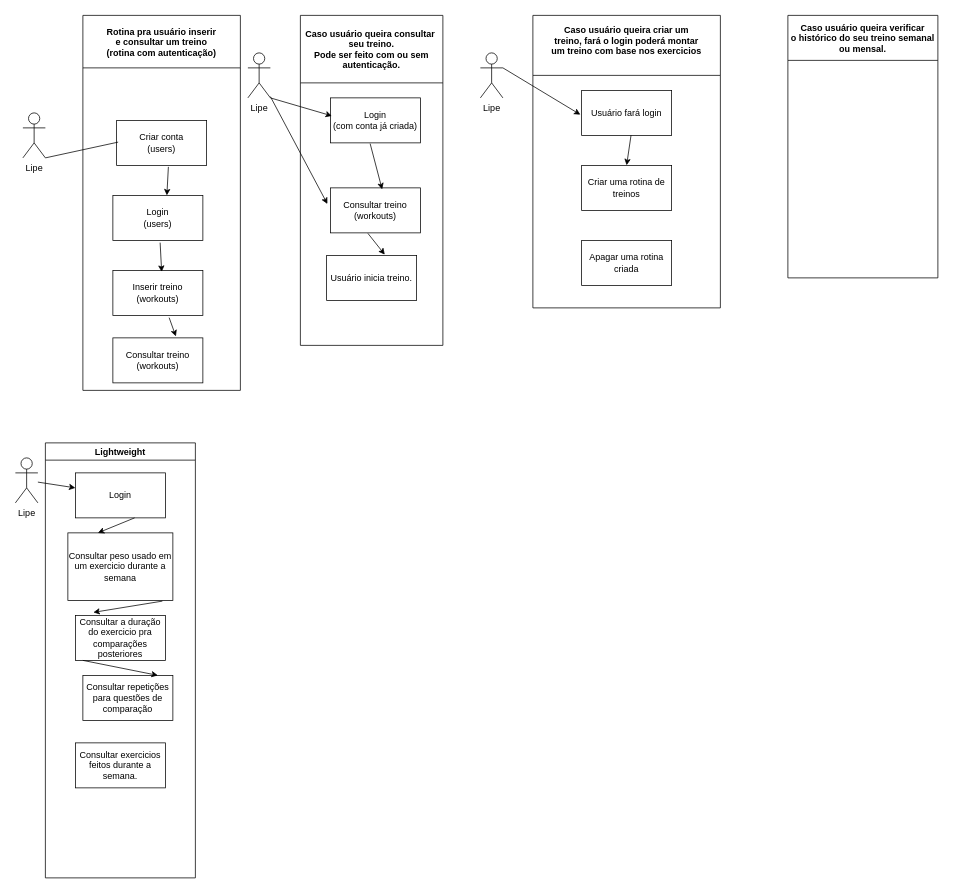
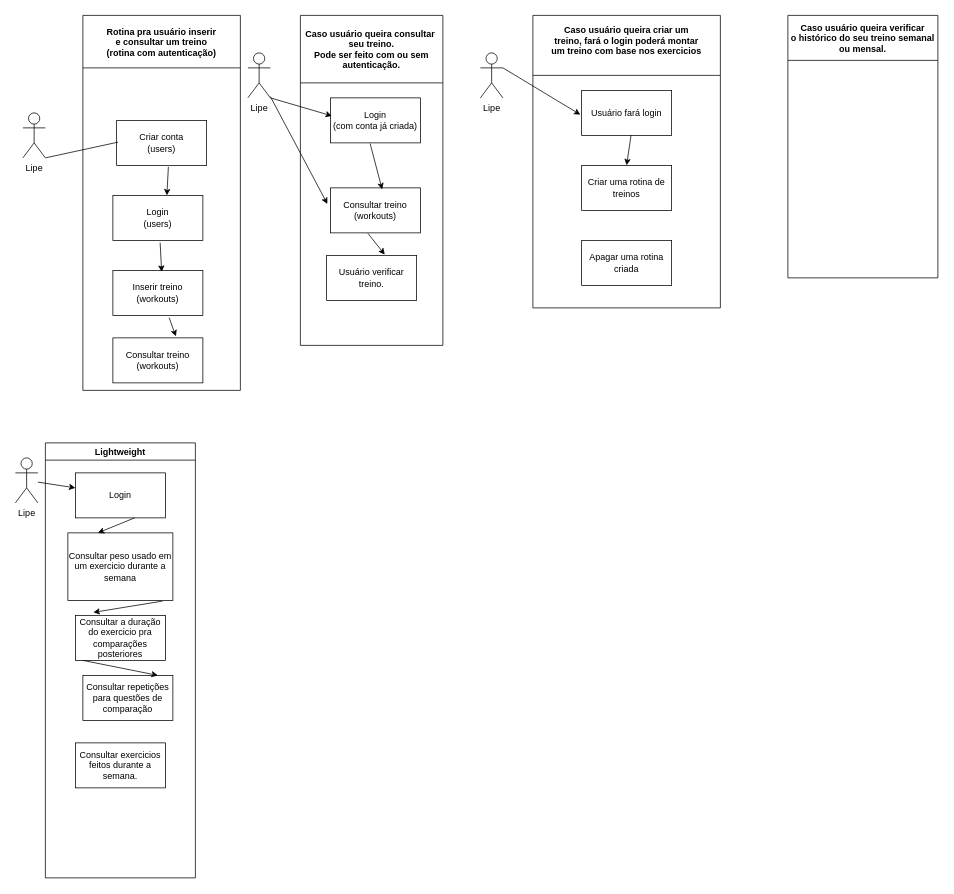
(372, 278) -> (372, 278)
